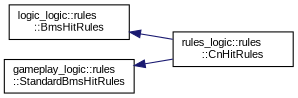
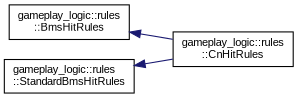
(69, 22) -> (69, 22)
(233, 49) -> (233, 49)
